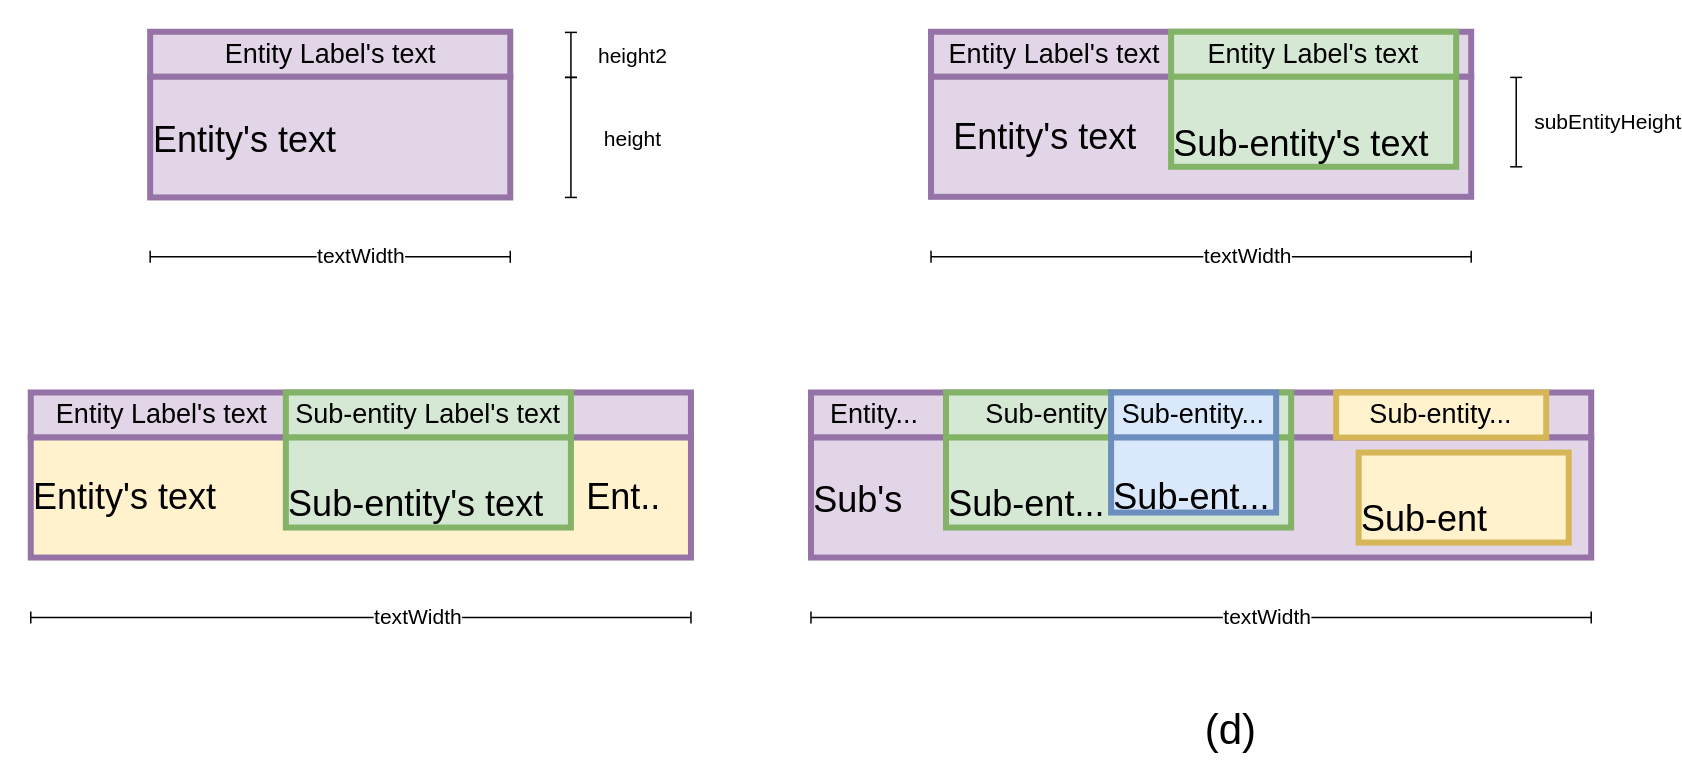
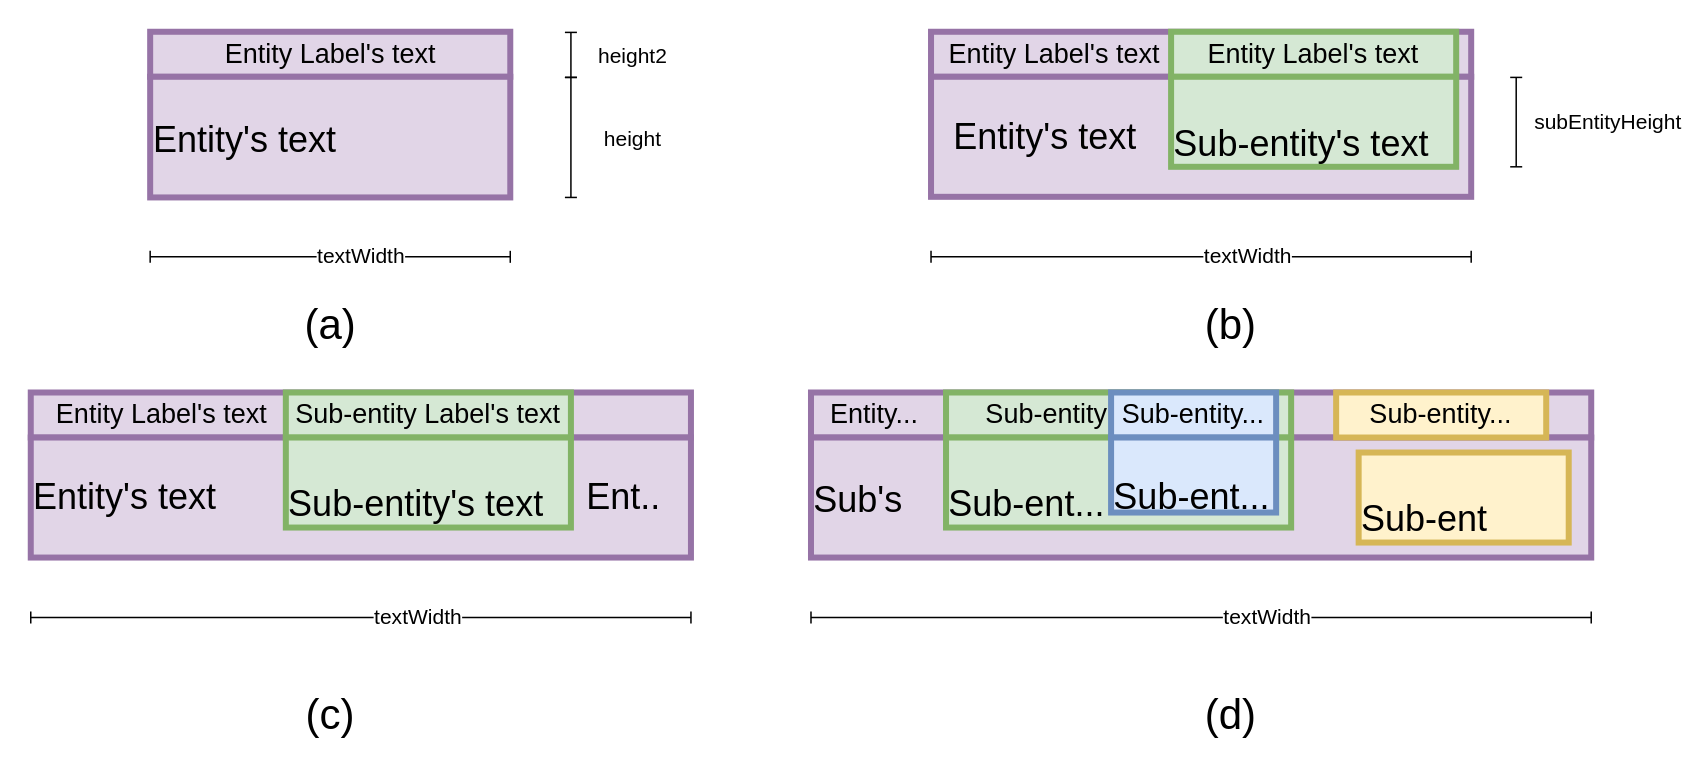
none -> (330, 325)
none -> (1231, 325)
(257, 497) -> (257, 497)
none -> (330, 715)
(1231, 730) -> (1231, 715)
